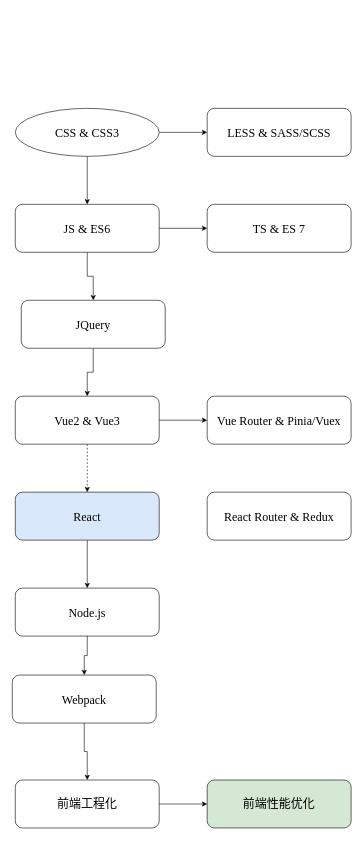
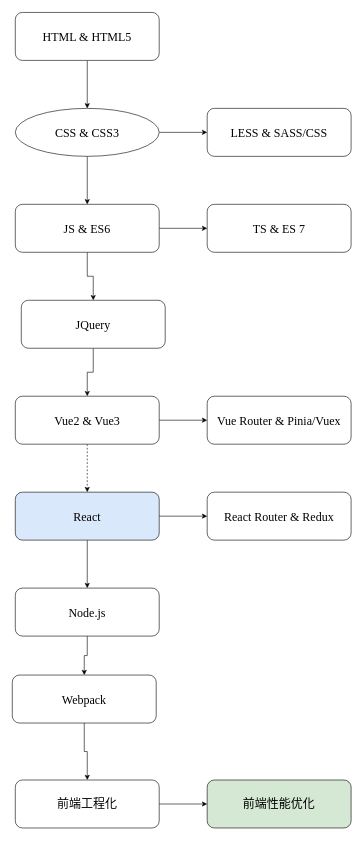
none -> (87, 36)
none -> (87, 102)
(279, 132) -> (279, 132)
none -> (201, 516)
